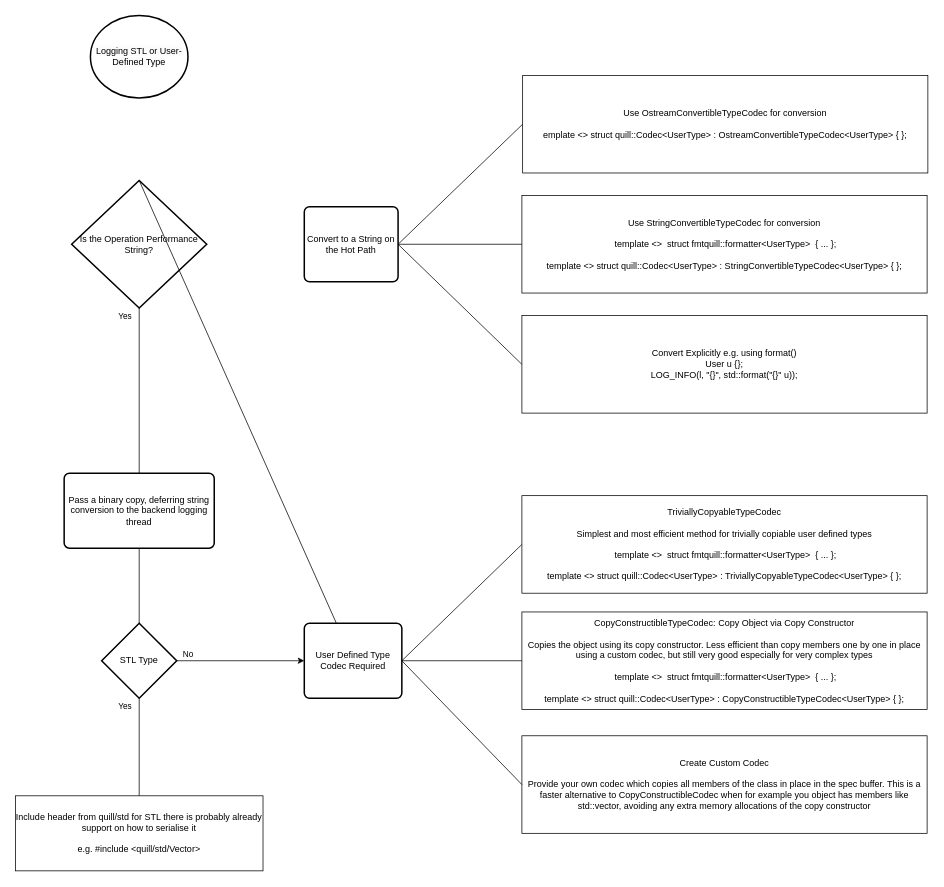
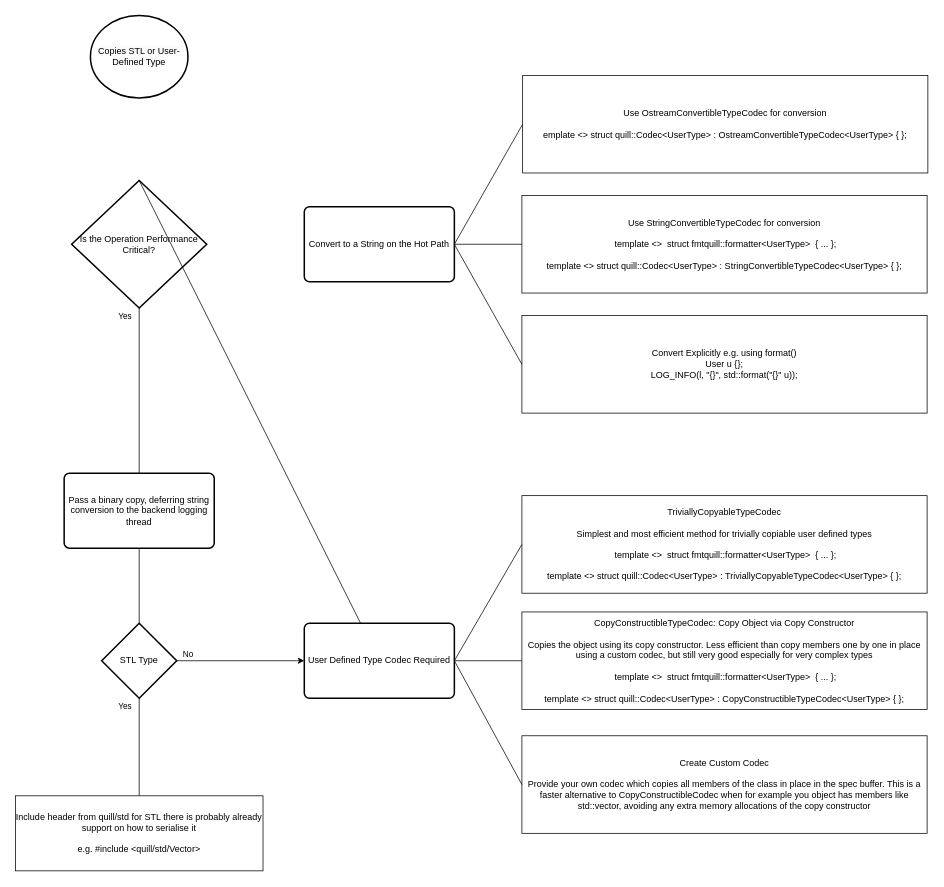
(139, 57) -> (139, 57)
(139, 244) -> (139, 244)
(351, 244) -> (379, 244)
(353, 660) -> (379, 660)
